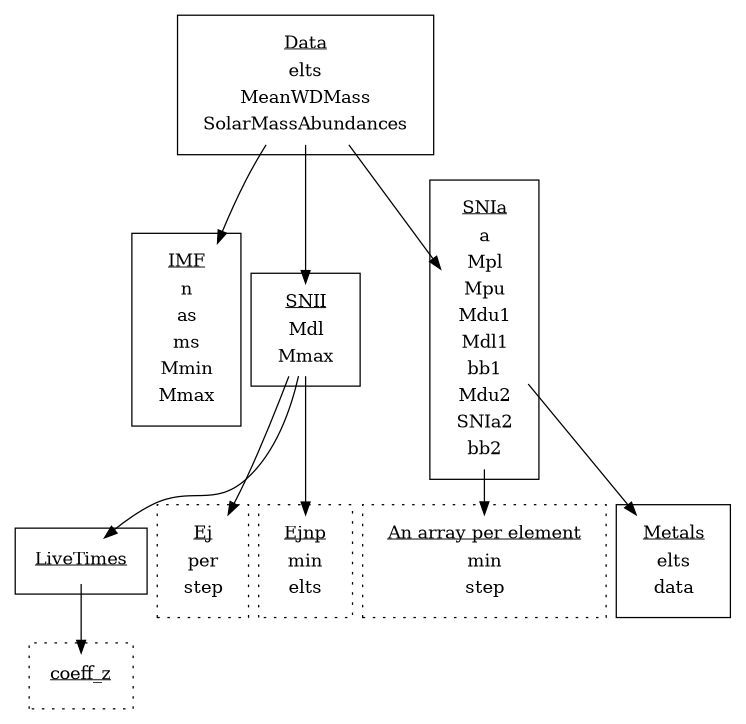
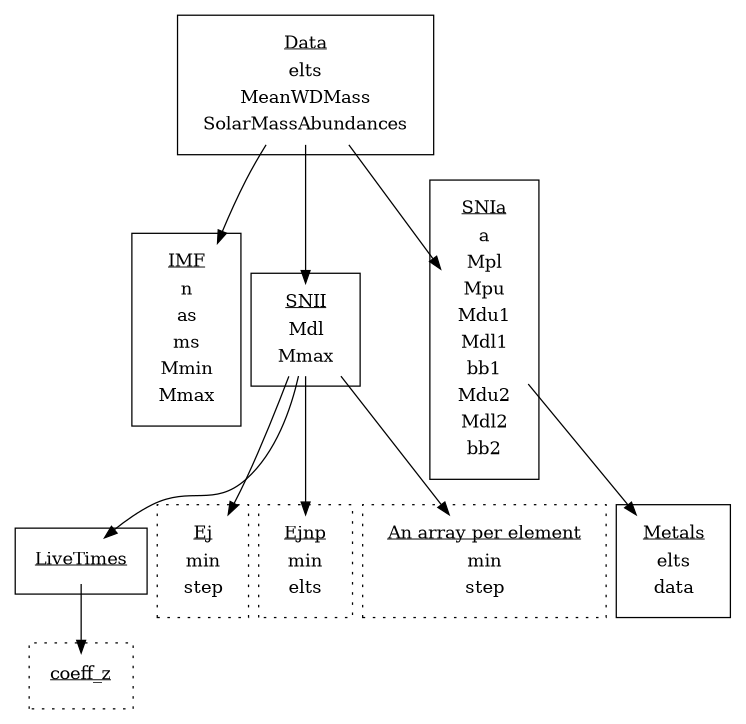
(485, 422) -> (484, 422)
(484, 487) -> (391, 440)
(204, 561) -> (204, 561)
